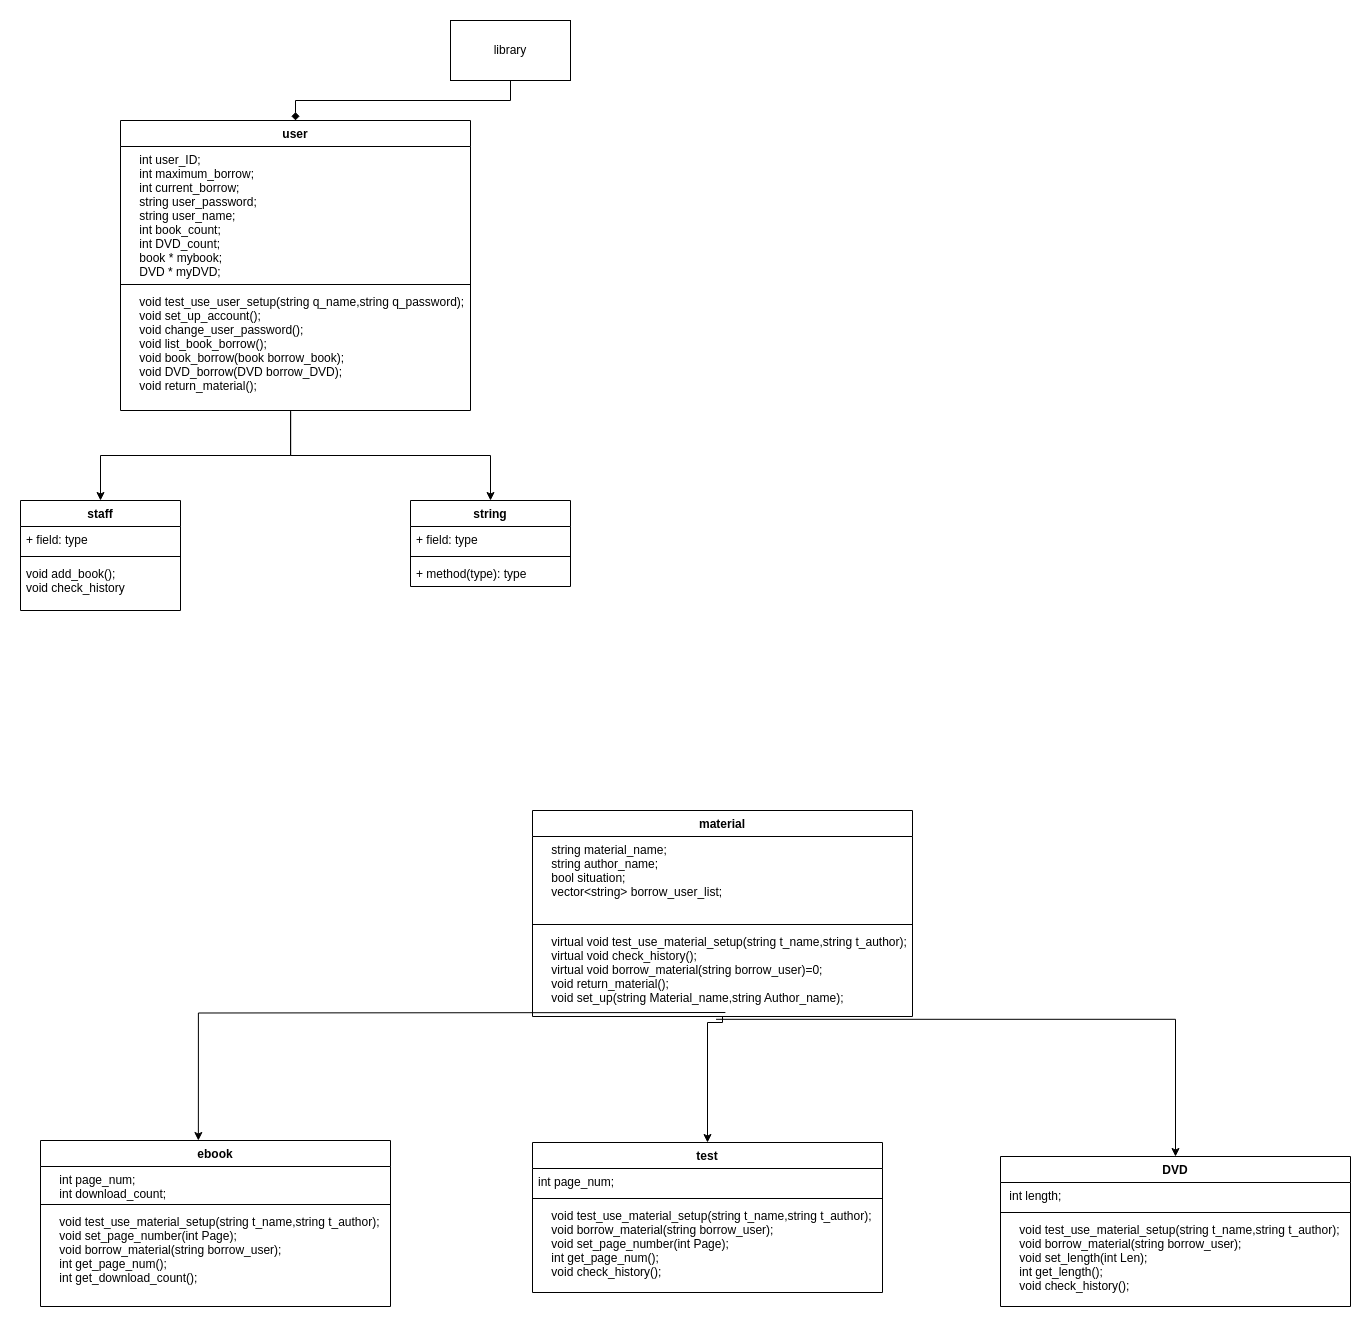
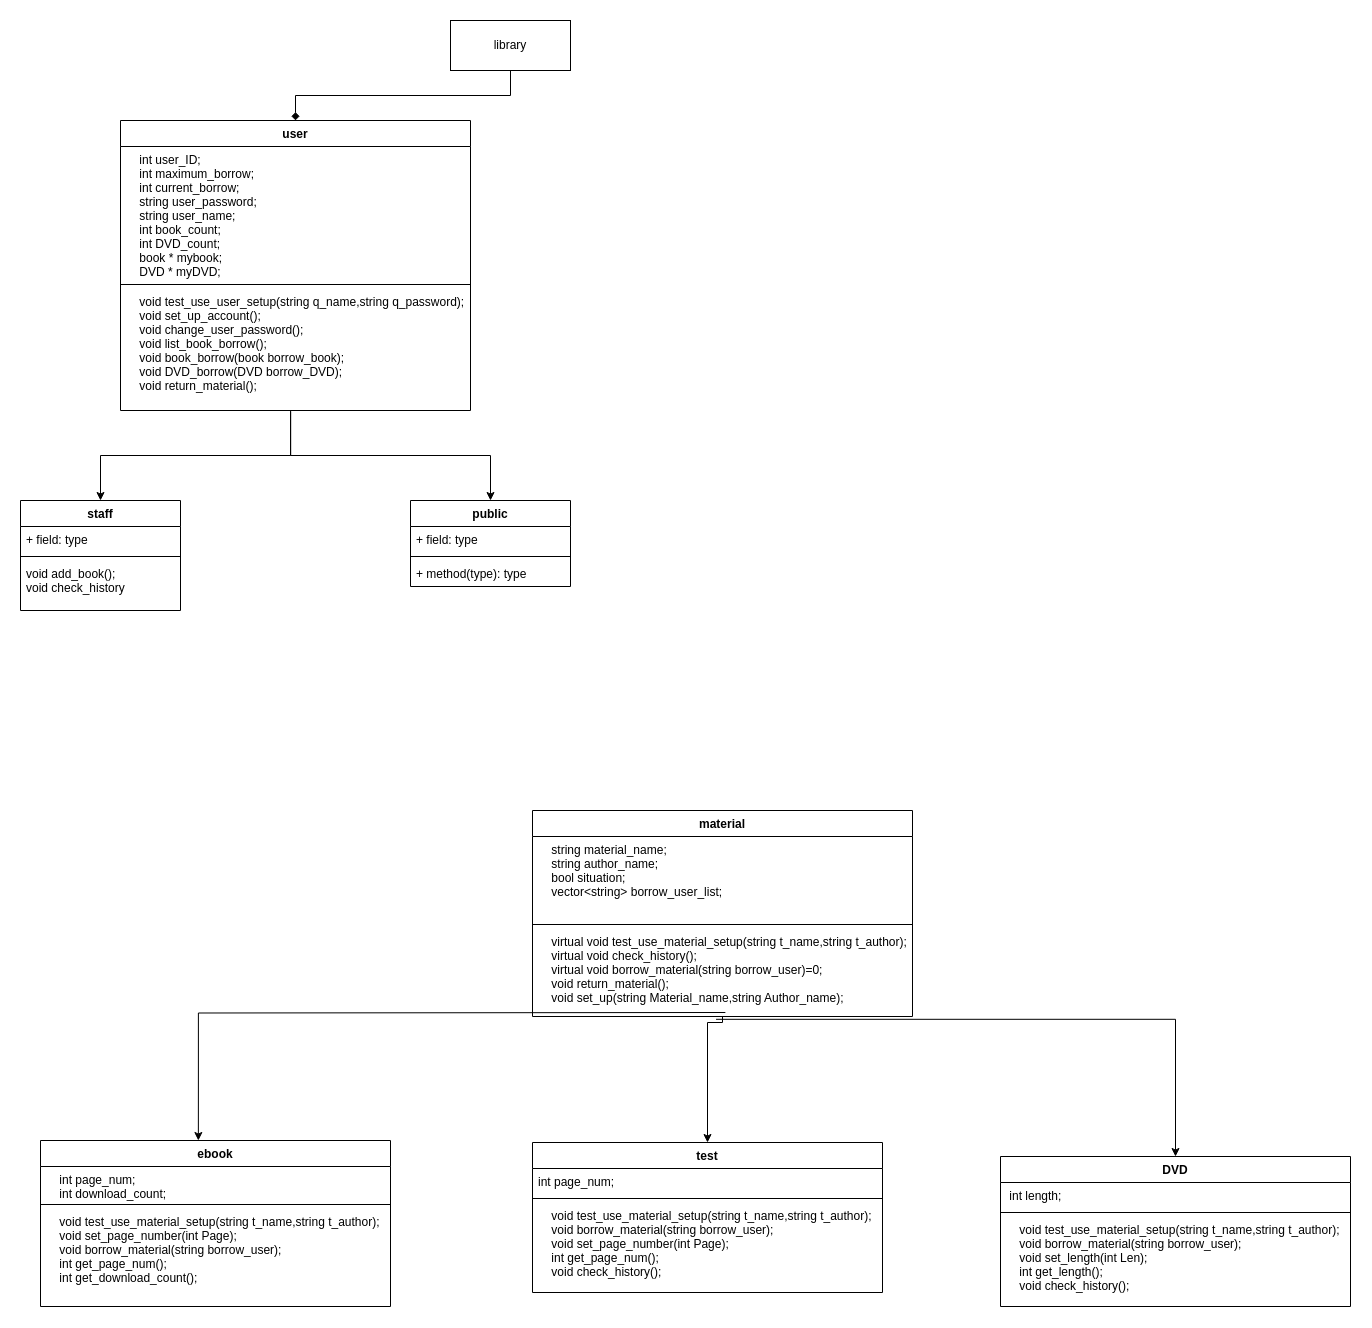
(511, 51) -> (511, 46)
(490, 514) -> (490, 514)
